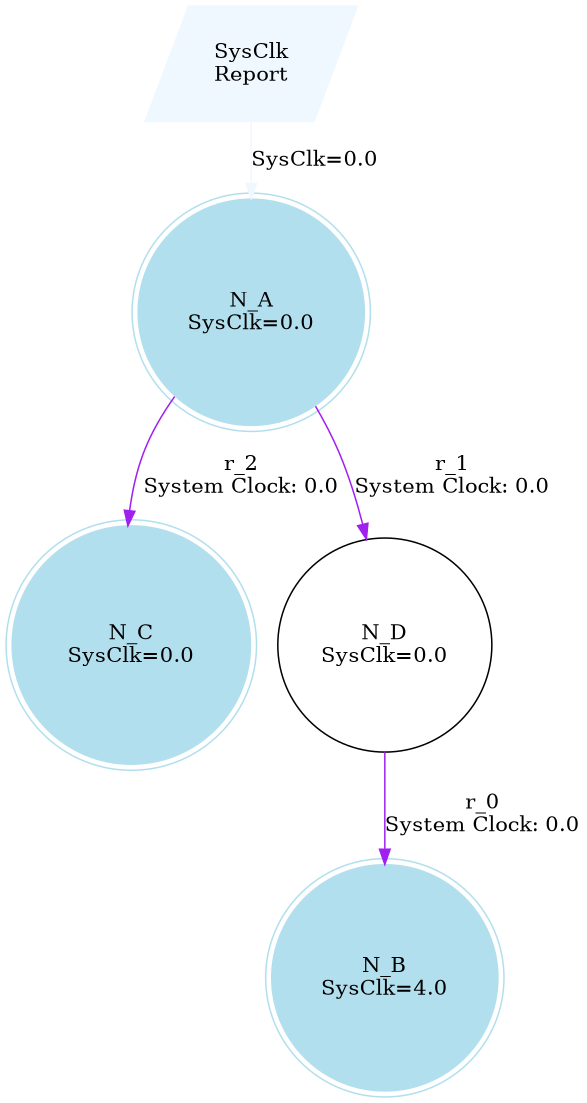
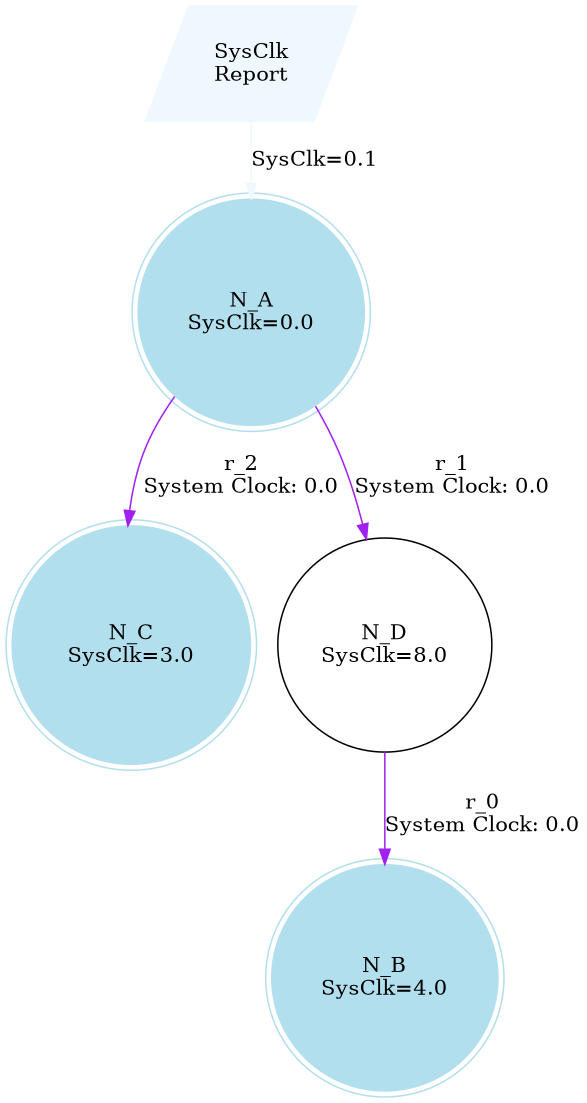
(315, 160) -> (315, 160)
(131, 645) -> (131, 645)
(385, 645) -> (385, 645)
